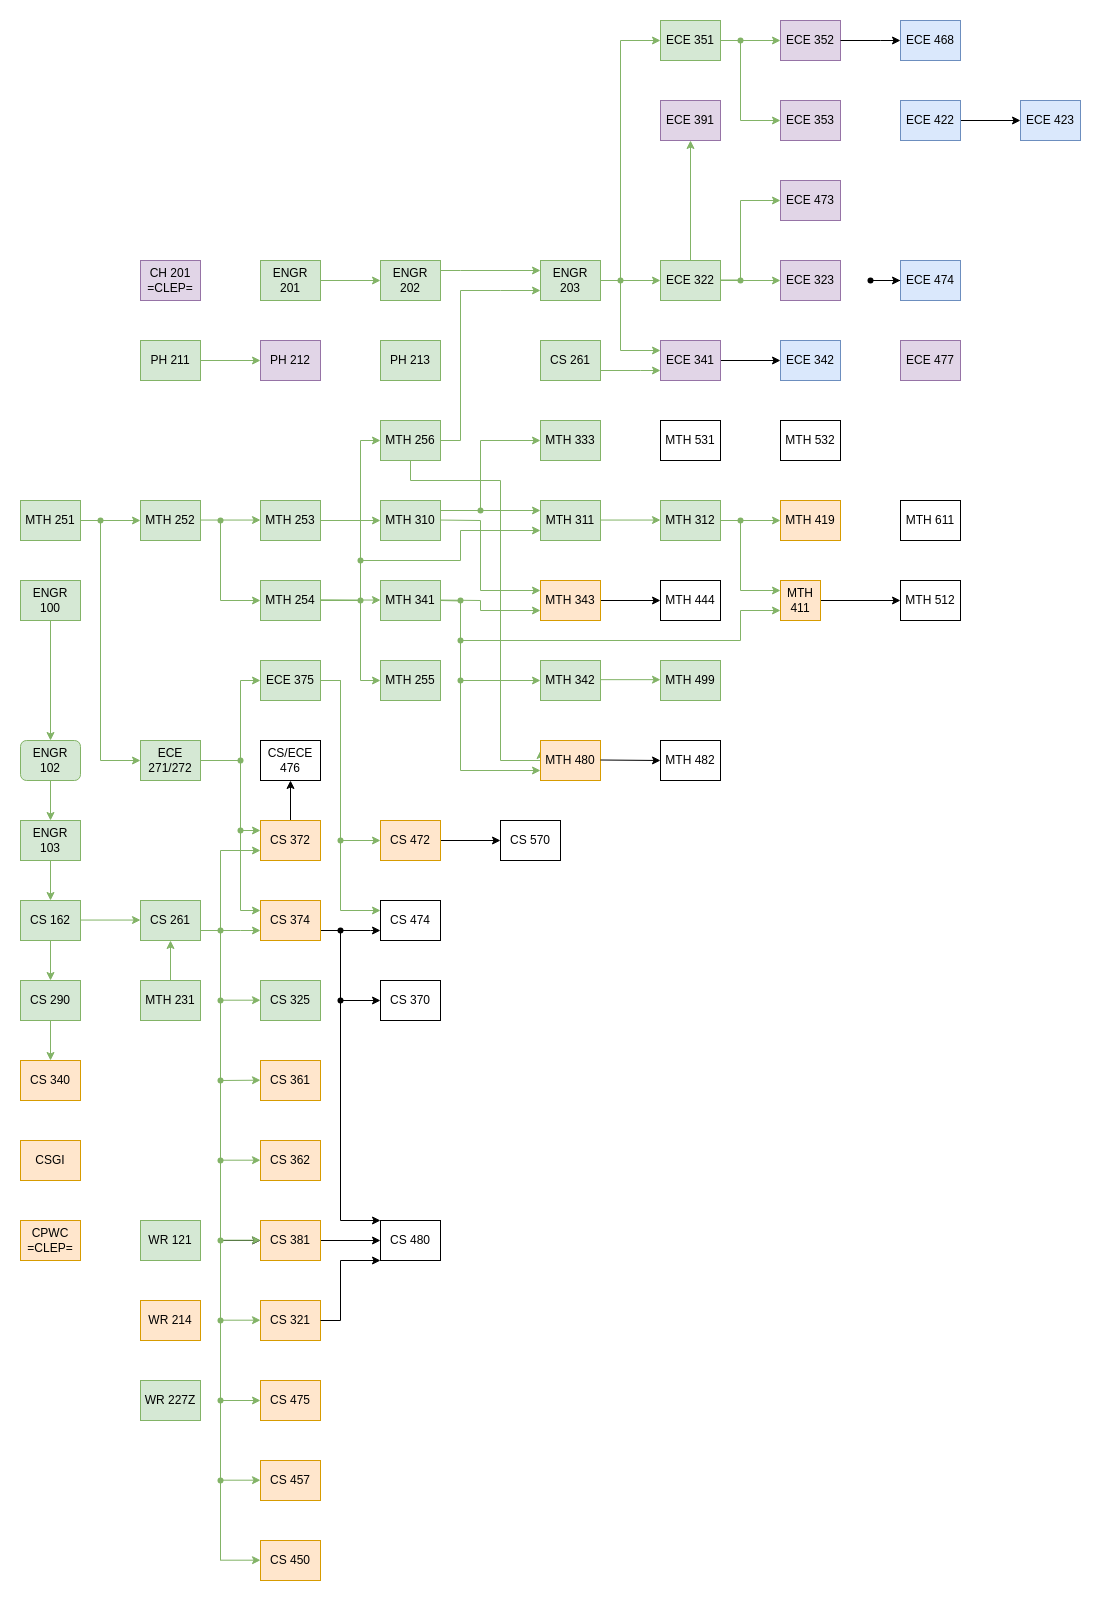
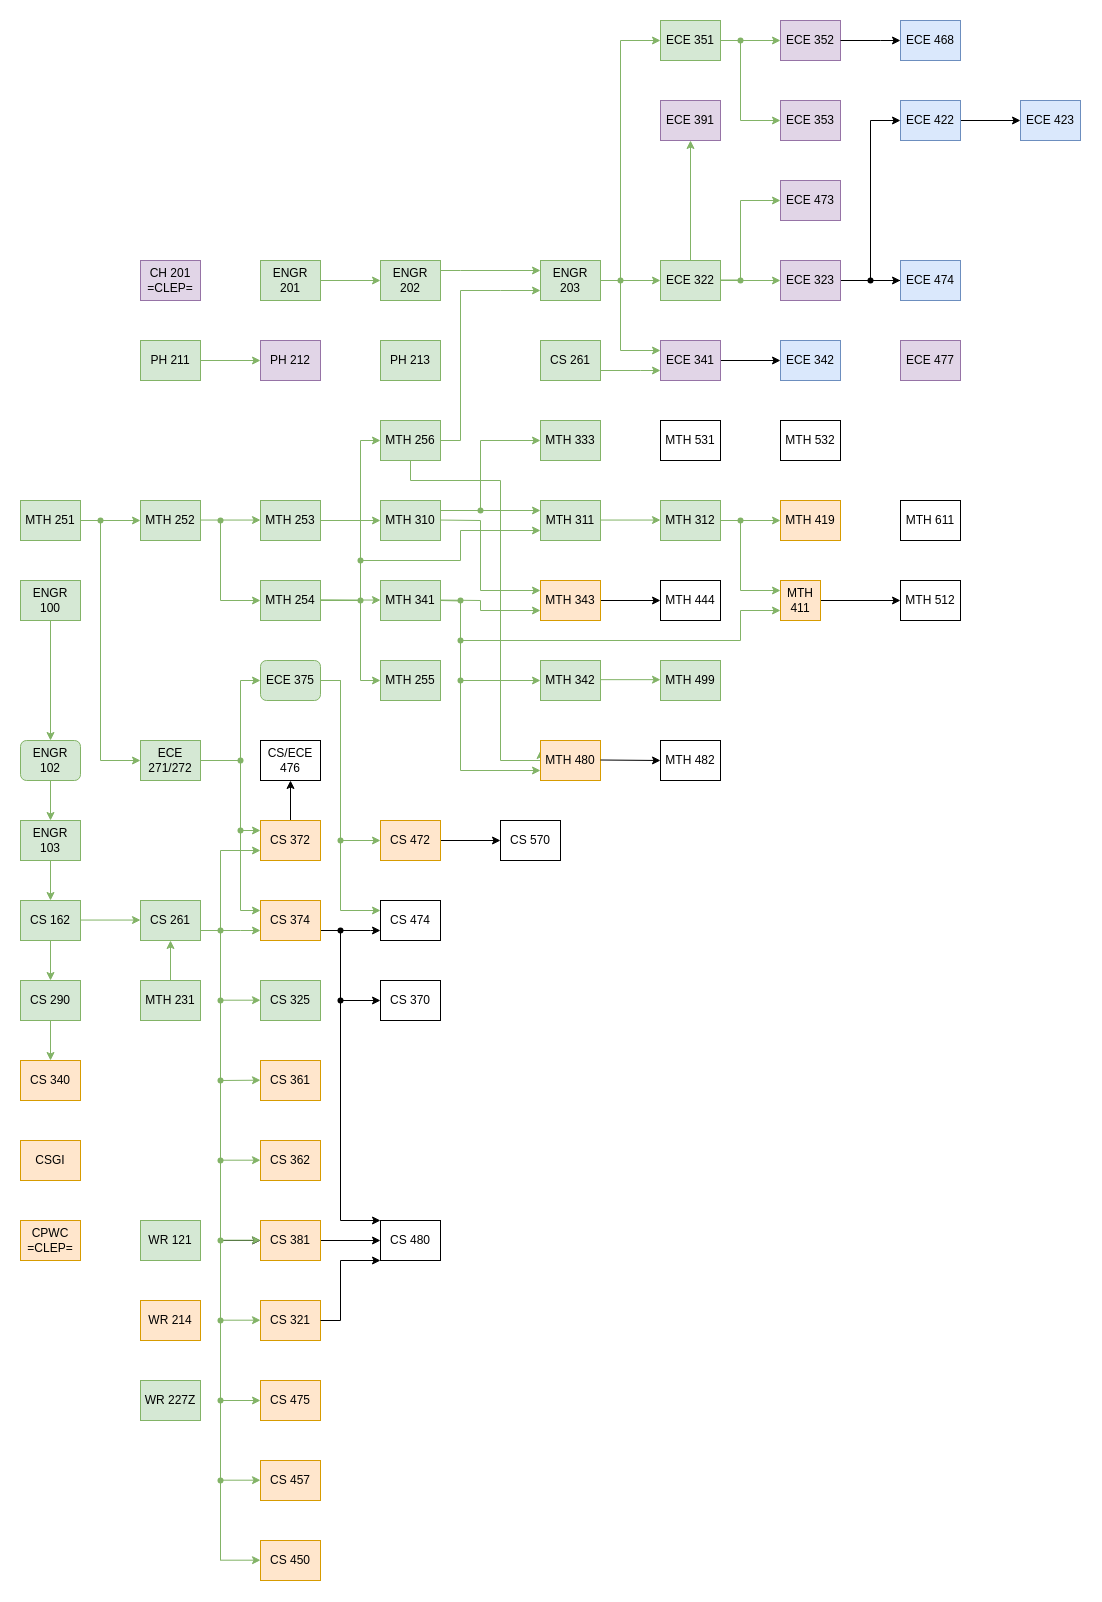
none -> (871, 205)
(291, 681) -> (291, 681)
